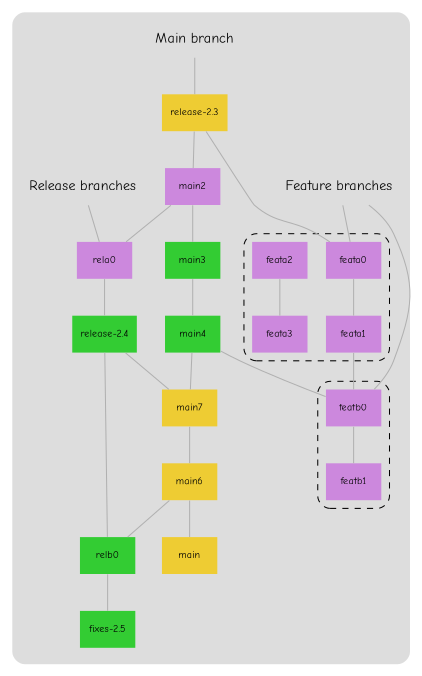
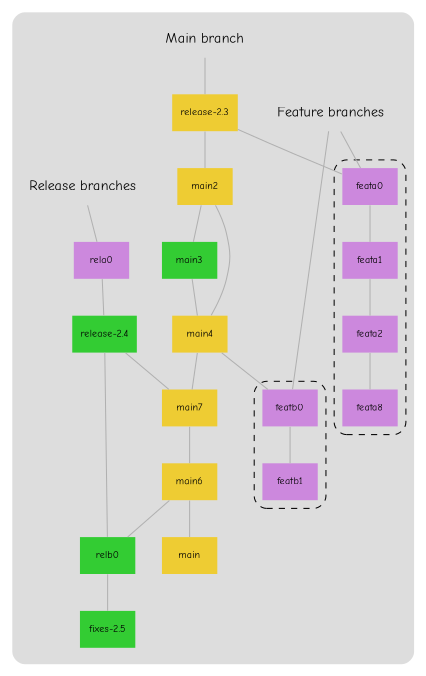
(193, 187) -> (205, 187)
(147, 224) -> (230, 261)
(193, 334) -> (200, 334)
(280, 334) -> (370, 408)
(354, 371) -> (370, 297)
